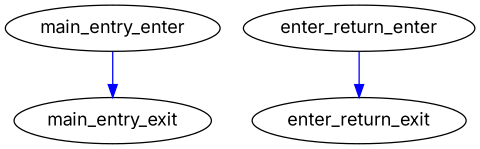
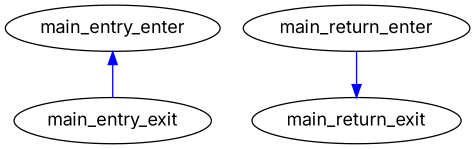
(359, 28) -> (357, 28)
(113, 68) -> (113, 81)
(359, 121) -> (357, 121)
